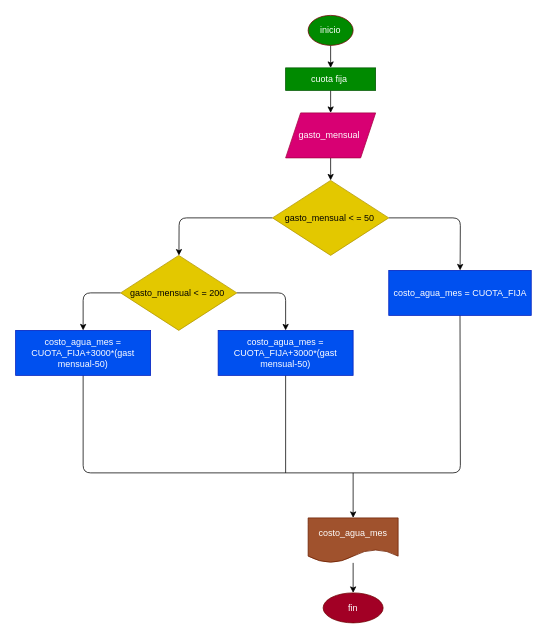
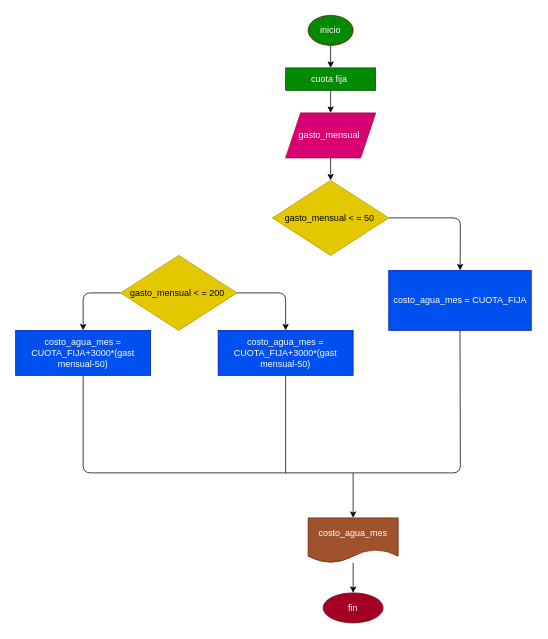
(181, 220) -> none
(460, 293) -> (460, 300)
